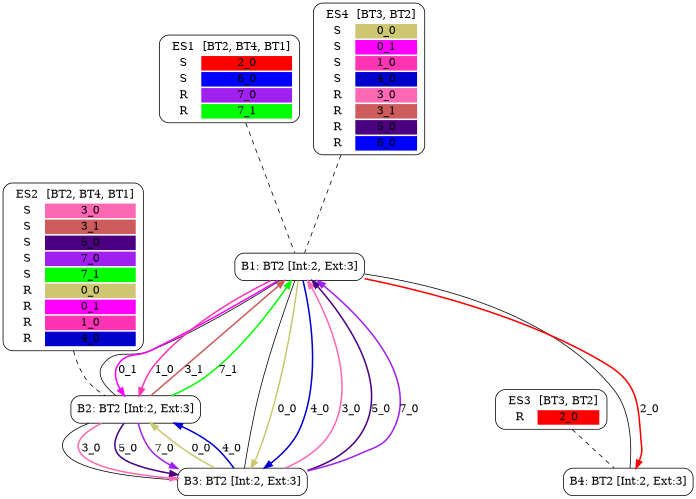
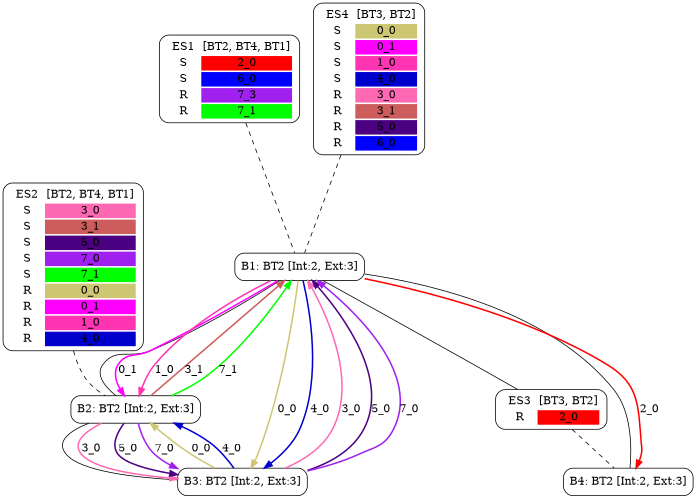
(247, 95) -> (247, 95)
(265, 373) -> (421, 335)
